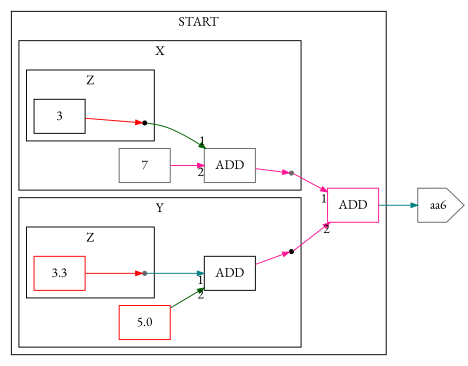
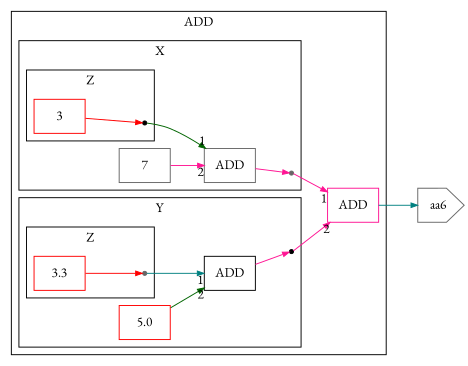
(199, 22) -> (199, 22)
(60, 116) -> (60, 116)
